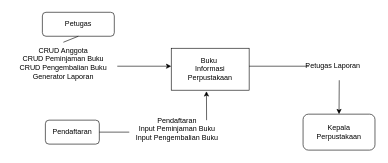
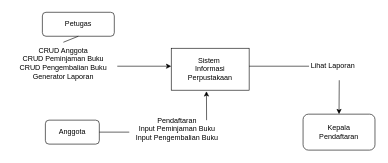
(333, 66) -> (333, 66)
(210, 69) -> (210, 69)
(72, 132) -> (72, 132)
(339, 132) -> (339, 132)
